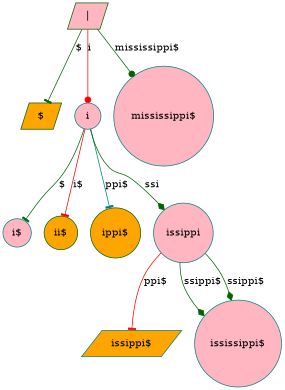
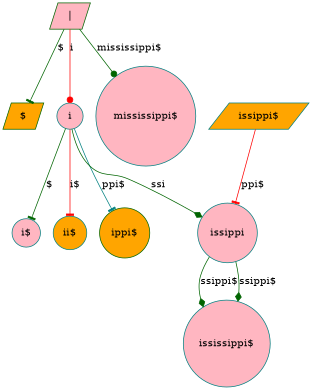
(61, 233) -> (70, 233)
(140, 287) -> (246, 165)
